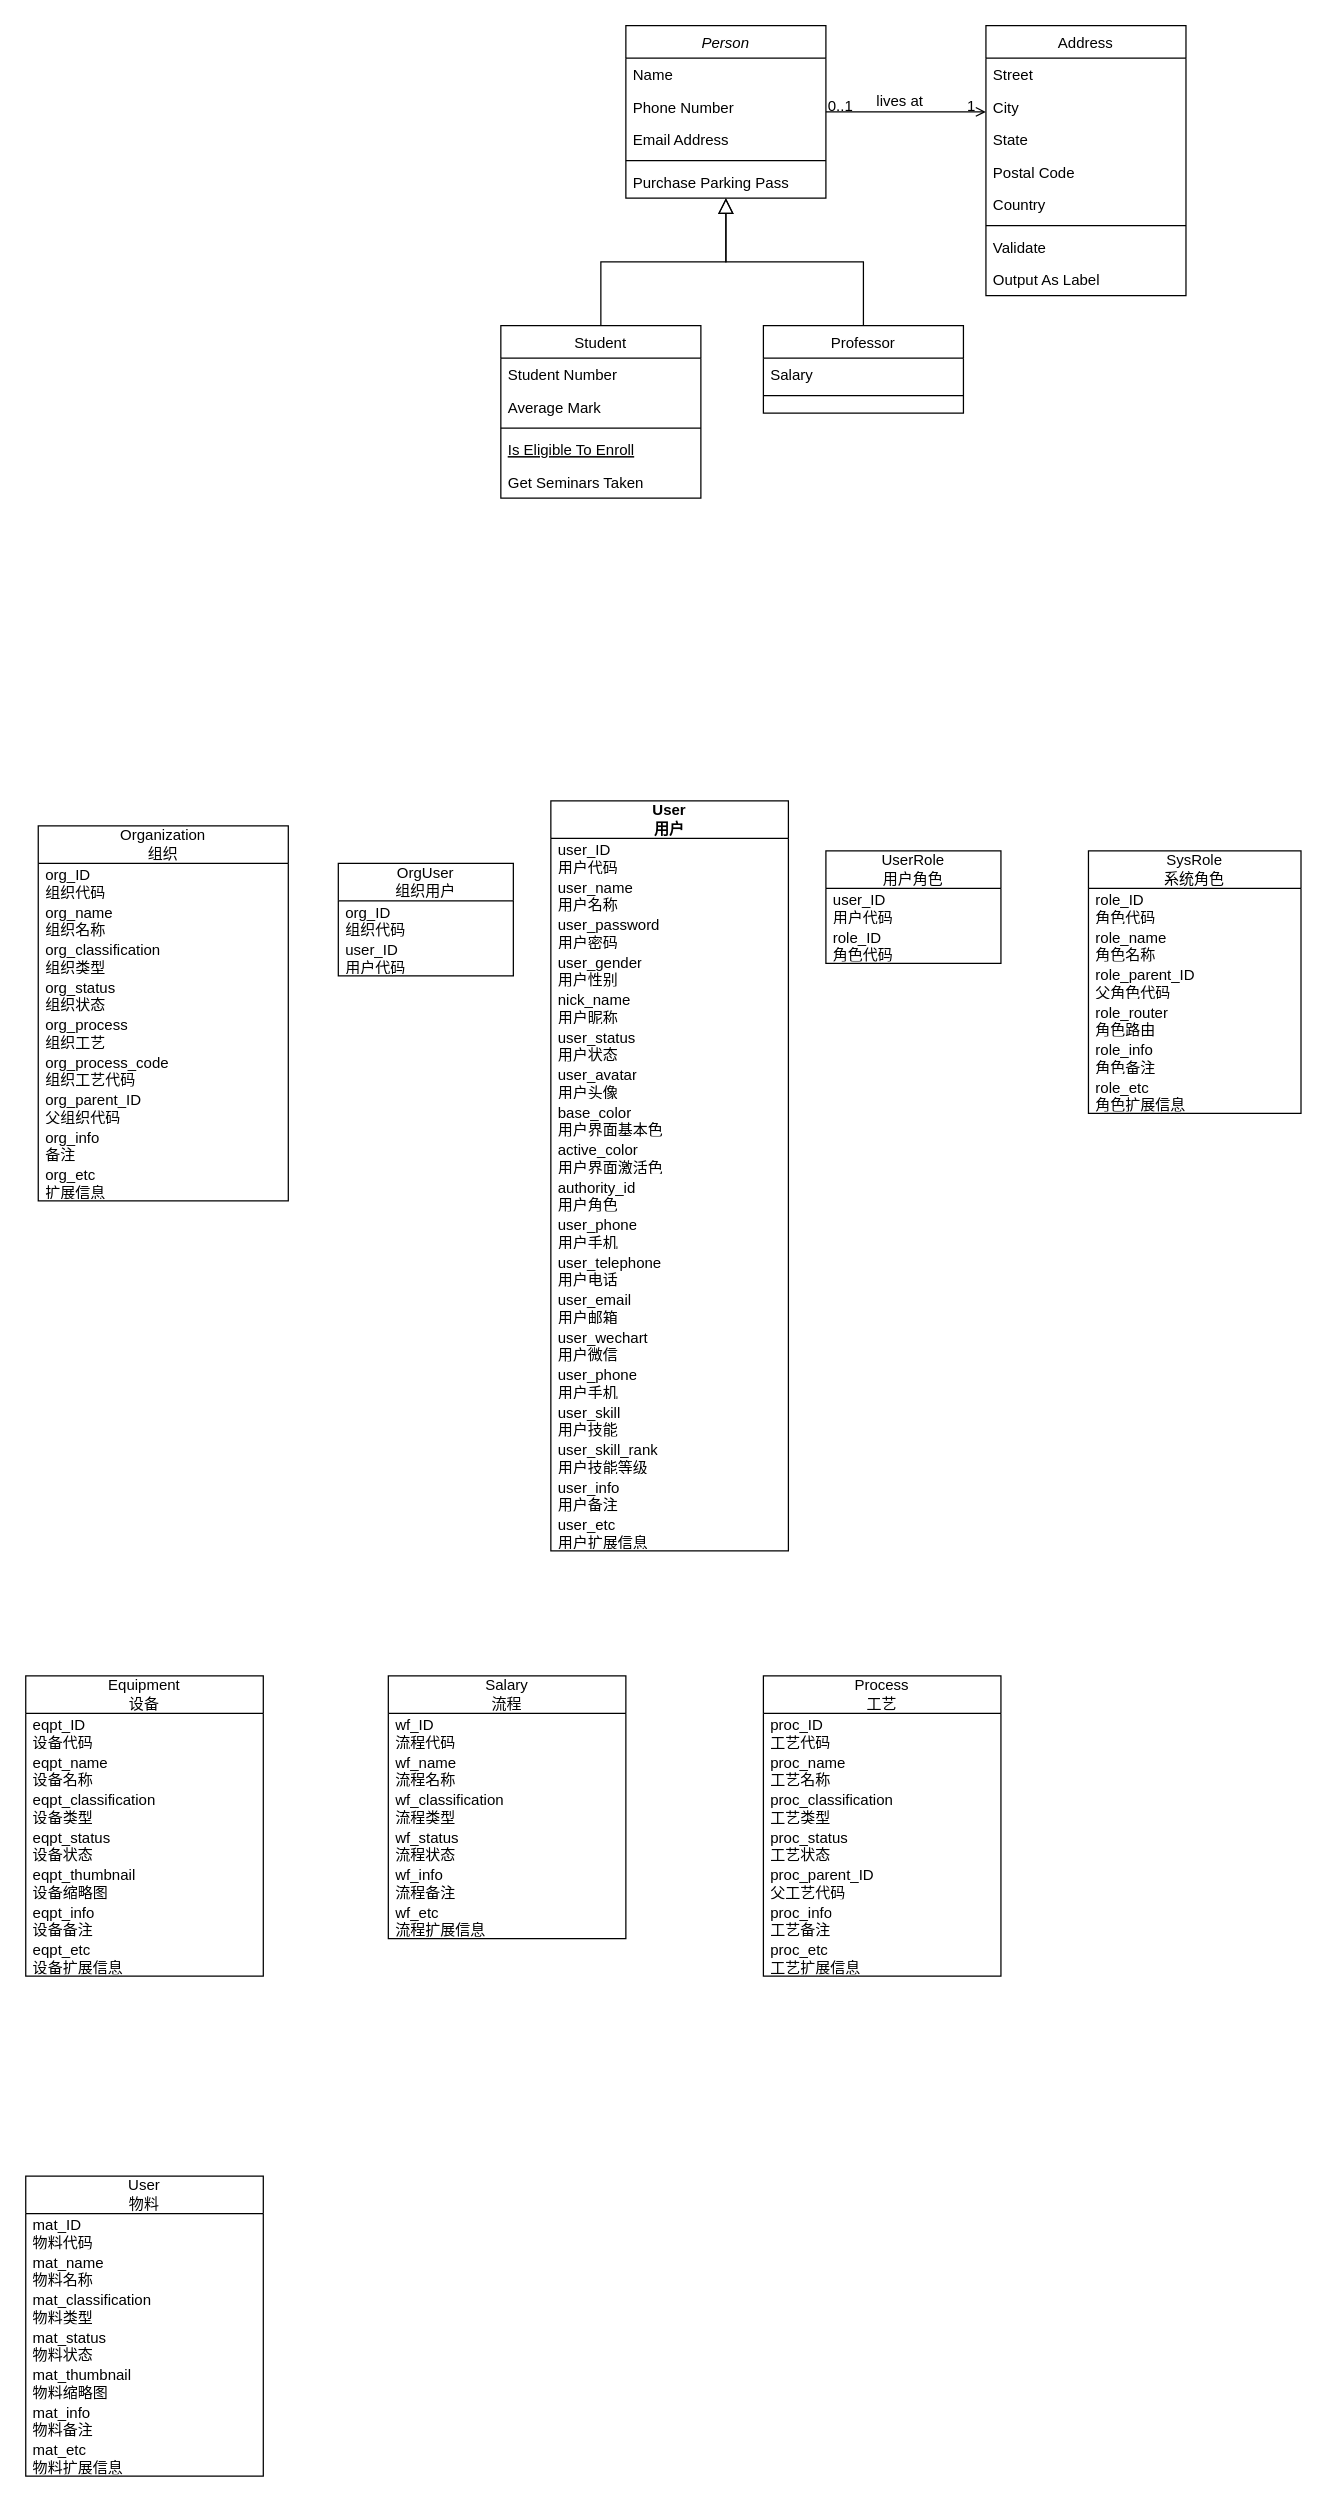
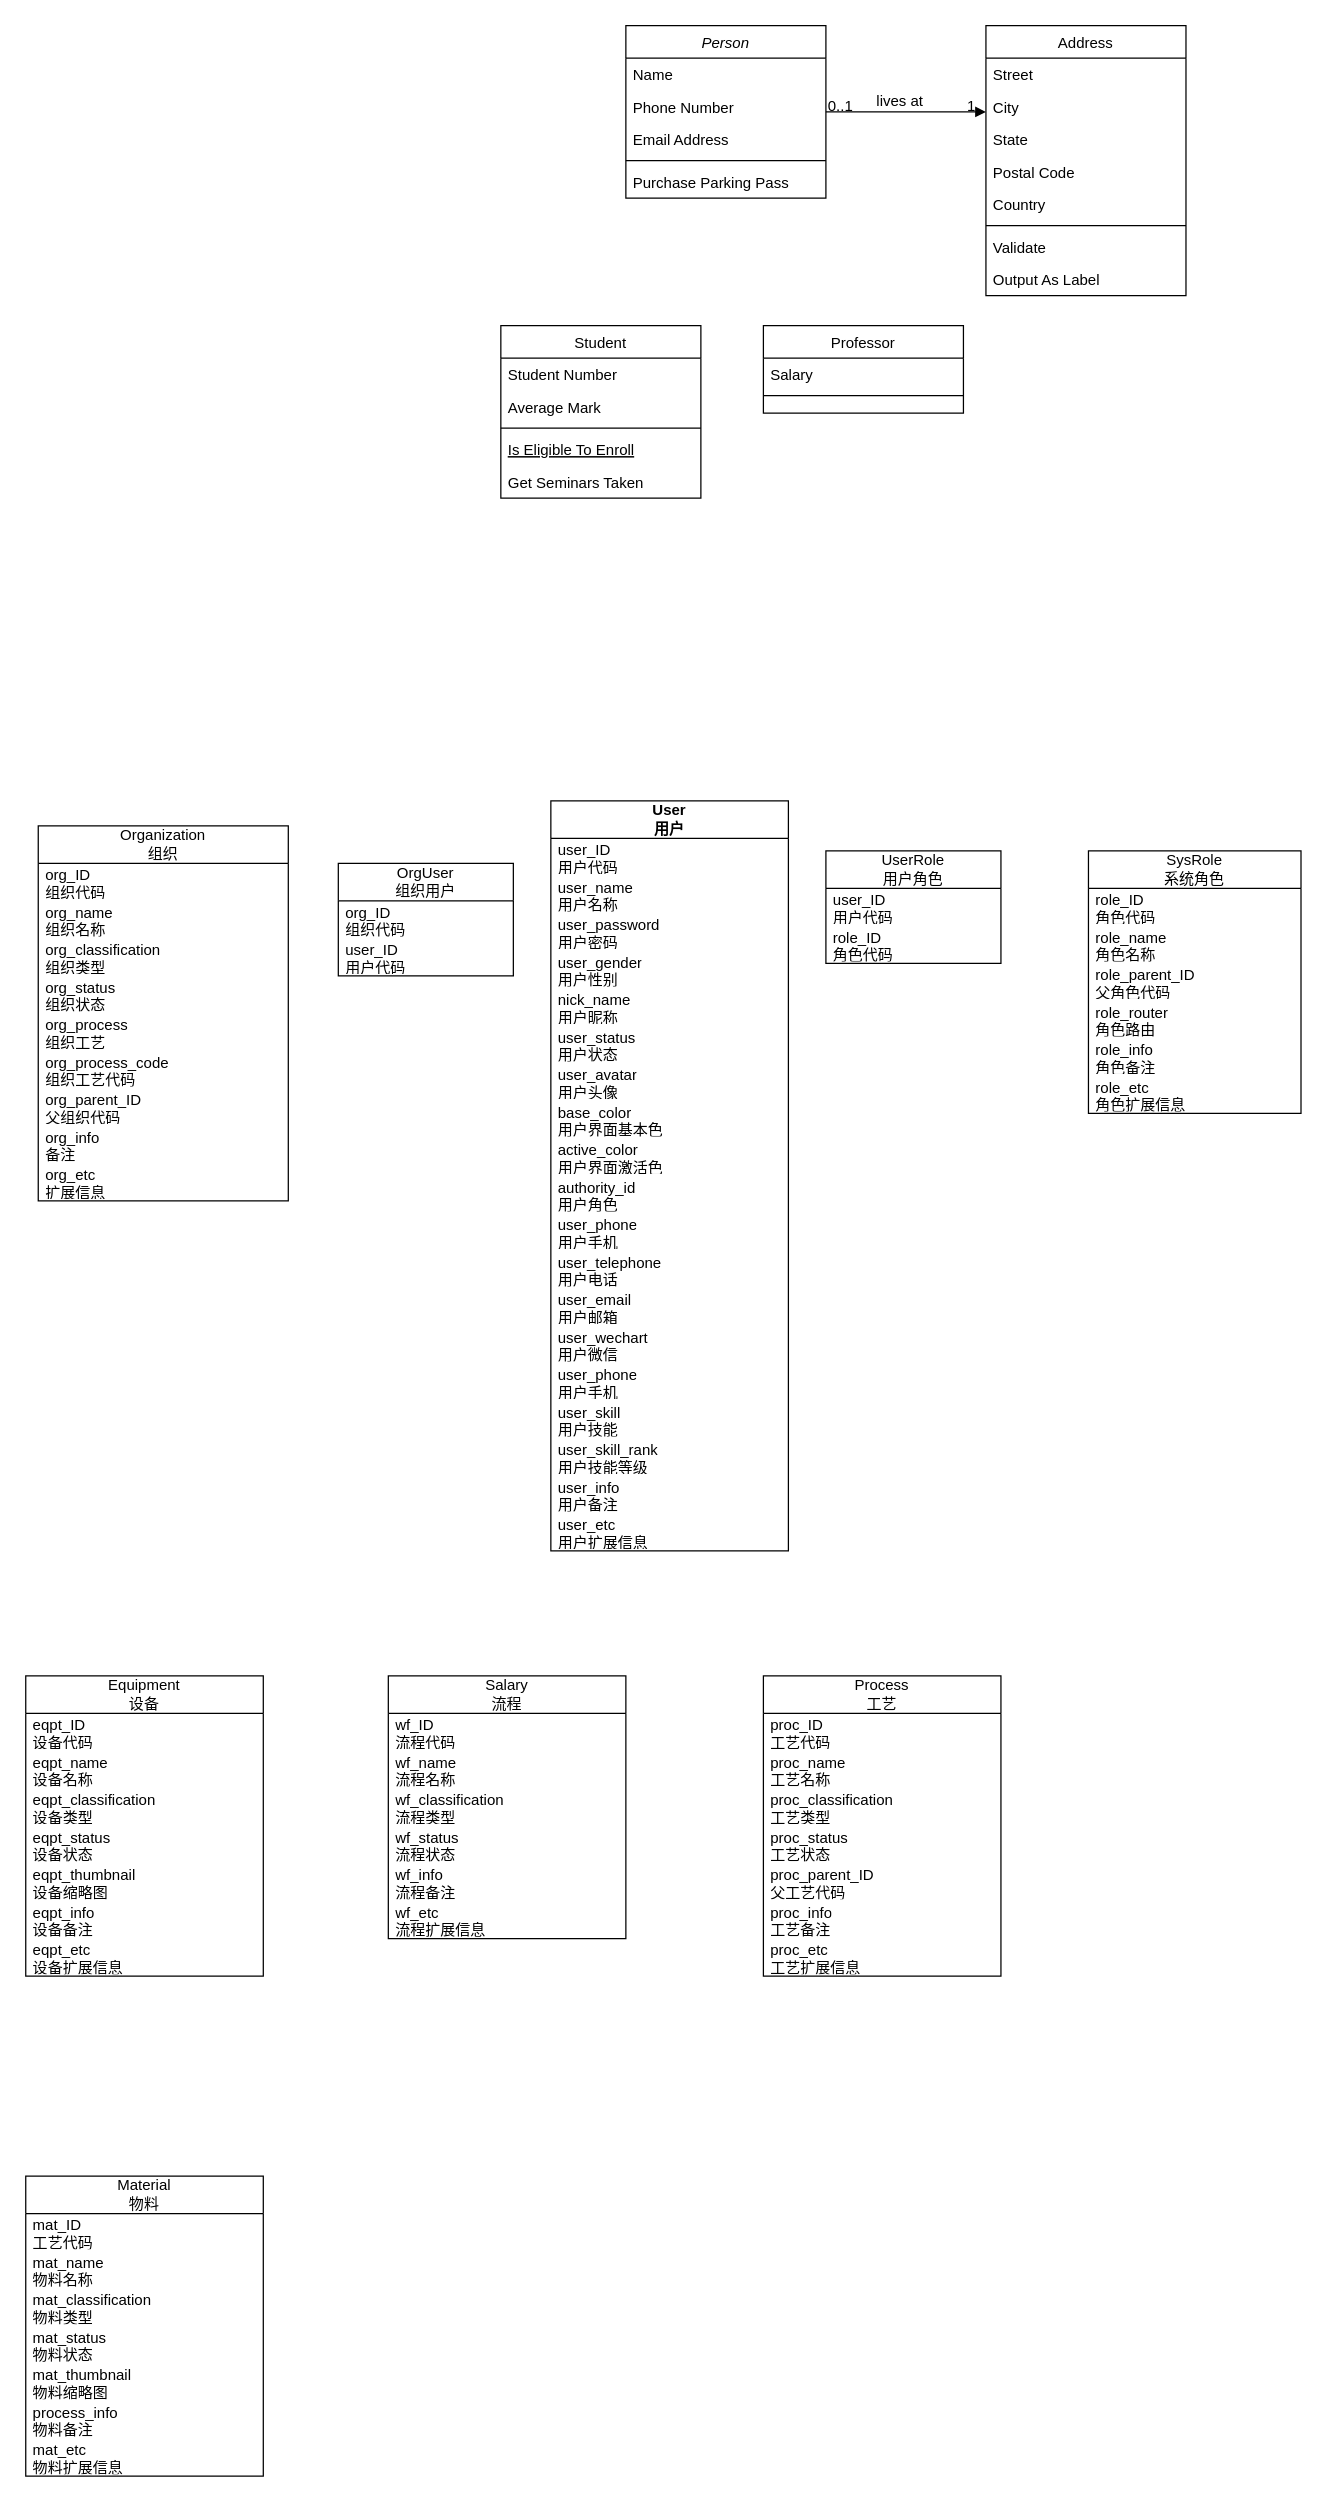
(977, 112) -> (974, 112)
(631, 262) -> none
(826, 262) -> none
(144, 2194) -> (144, 2194)
(63, 2232) -> (63, 2232)
(65, 2419) -> (82, 2419)
